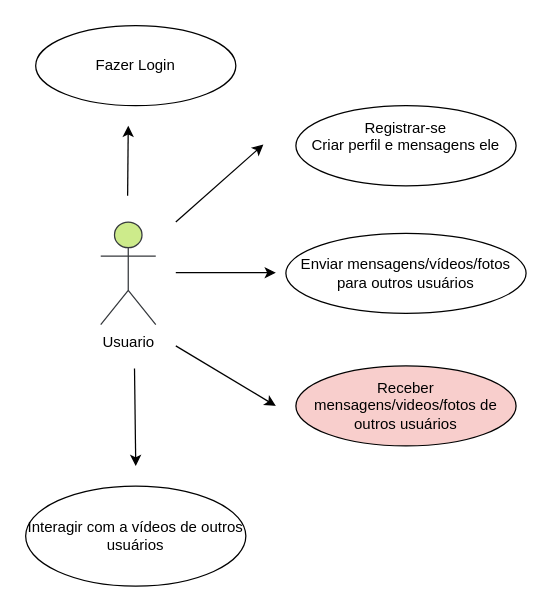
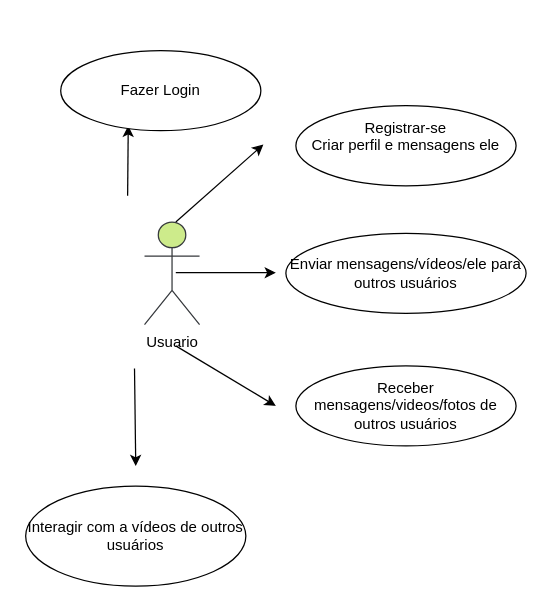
(136, 66) -> (161, 91)
(128, 273) -> (172, 273)
(406, 273) -> (406, 273)
(406, 406) -> (406, 406)
